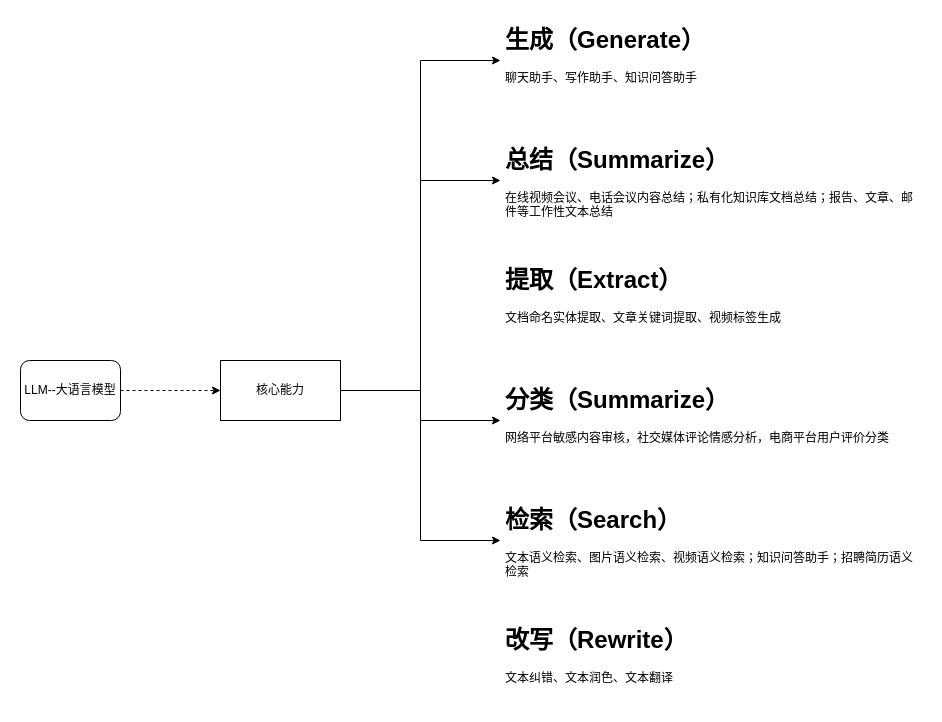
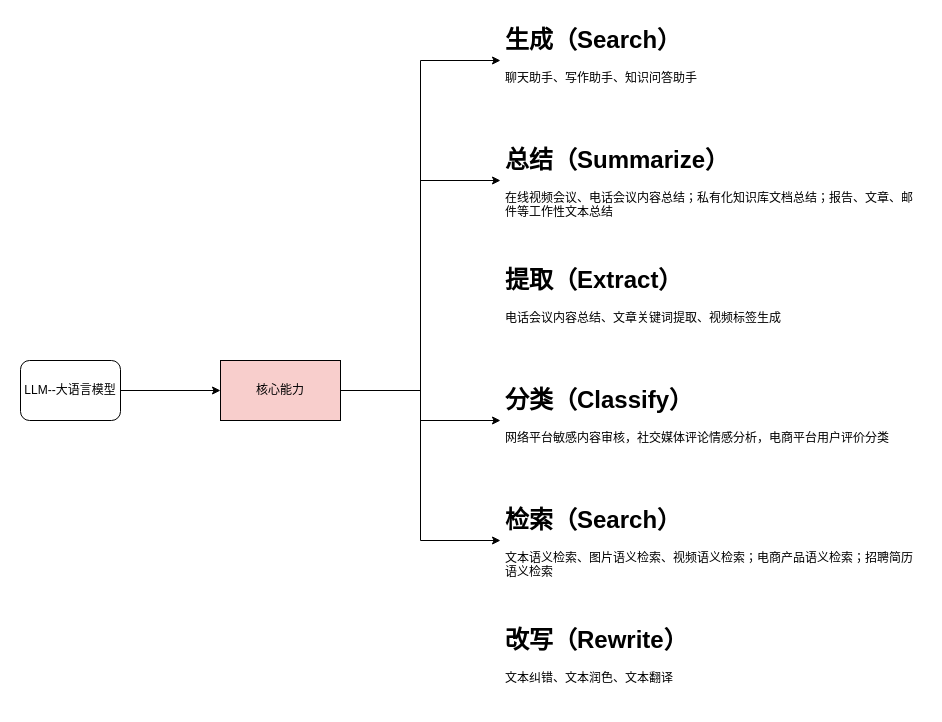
(602, 25) -> (602, 25)
(644, 265) -> (644, 265)
(698, 385) -> (698, 385)
(167, 391) -> (167, 391)
(281, 391) -> (281, 391)
(712, 512) -> (712, 512)
